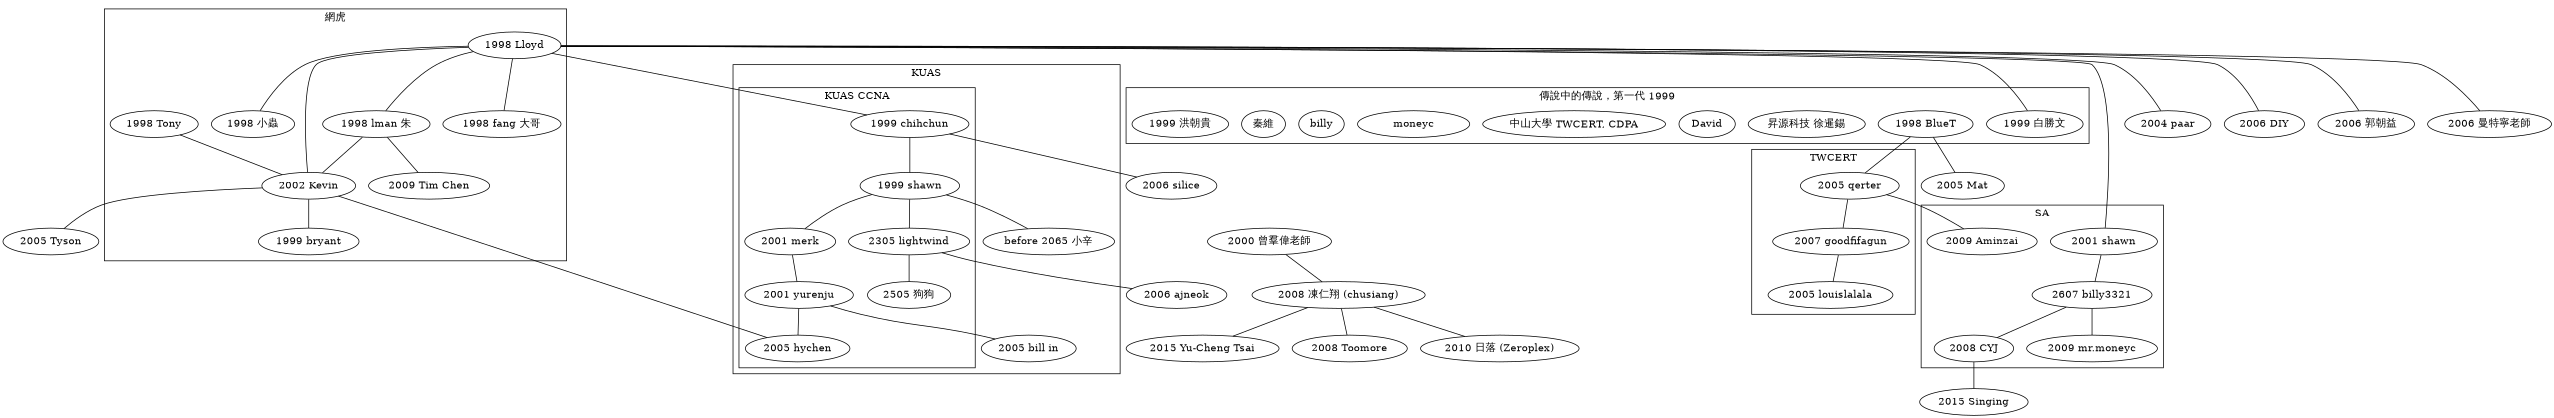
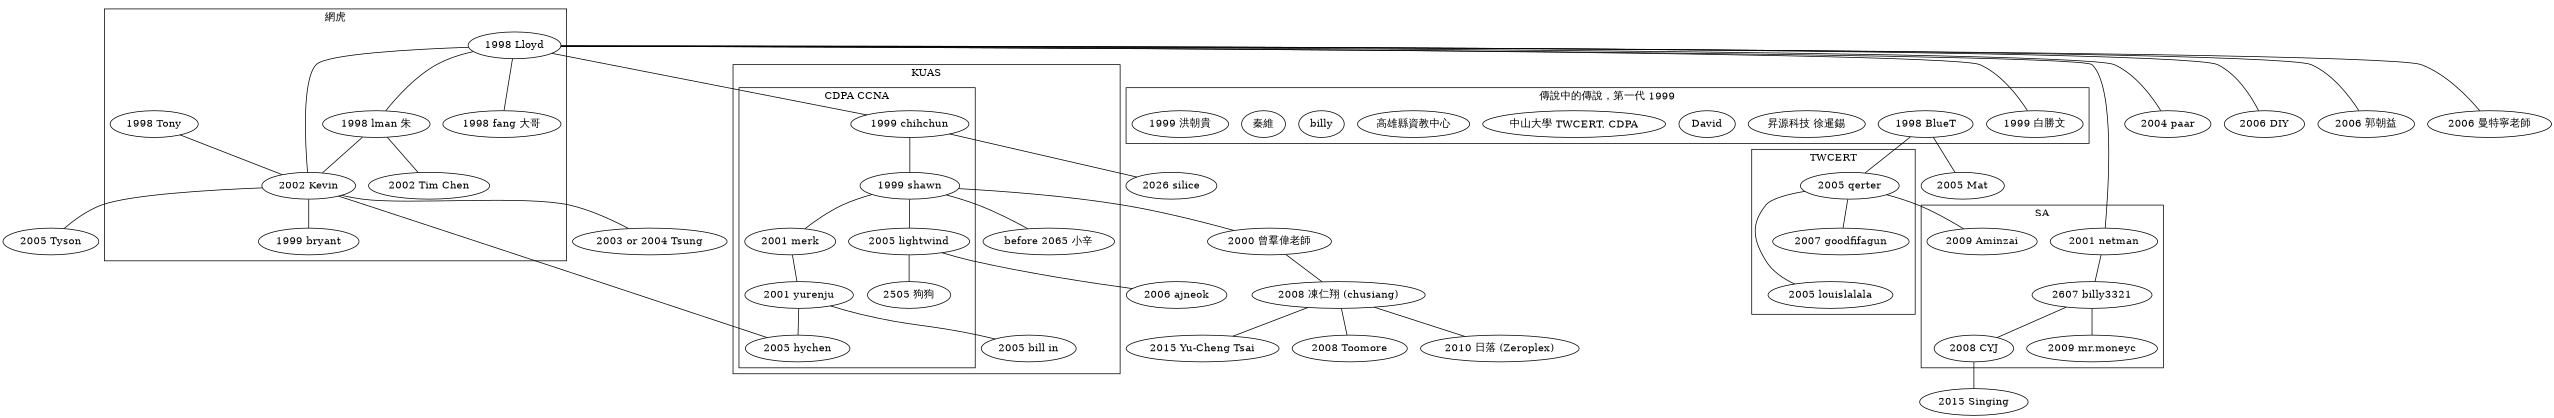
(857, 96) -> (857, 96)
(253, 124) -> none
(1414, 124) -> (1414, 124)
(429, 186) -> (429, 186)
(1171, 186) -> (1171, 186)
none -> (1098, 201)
none -> (650, 241)
(909, 241) -> (909, 241)
(2104, 241) -> (2104, 241)
(1836, 268) -> (1756, 224)
